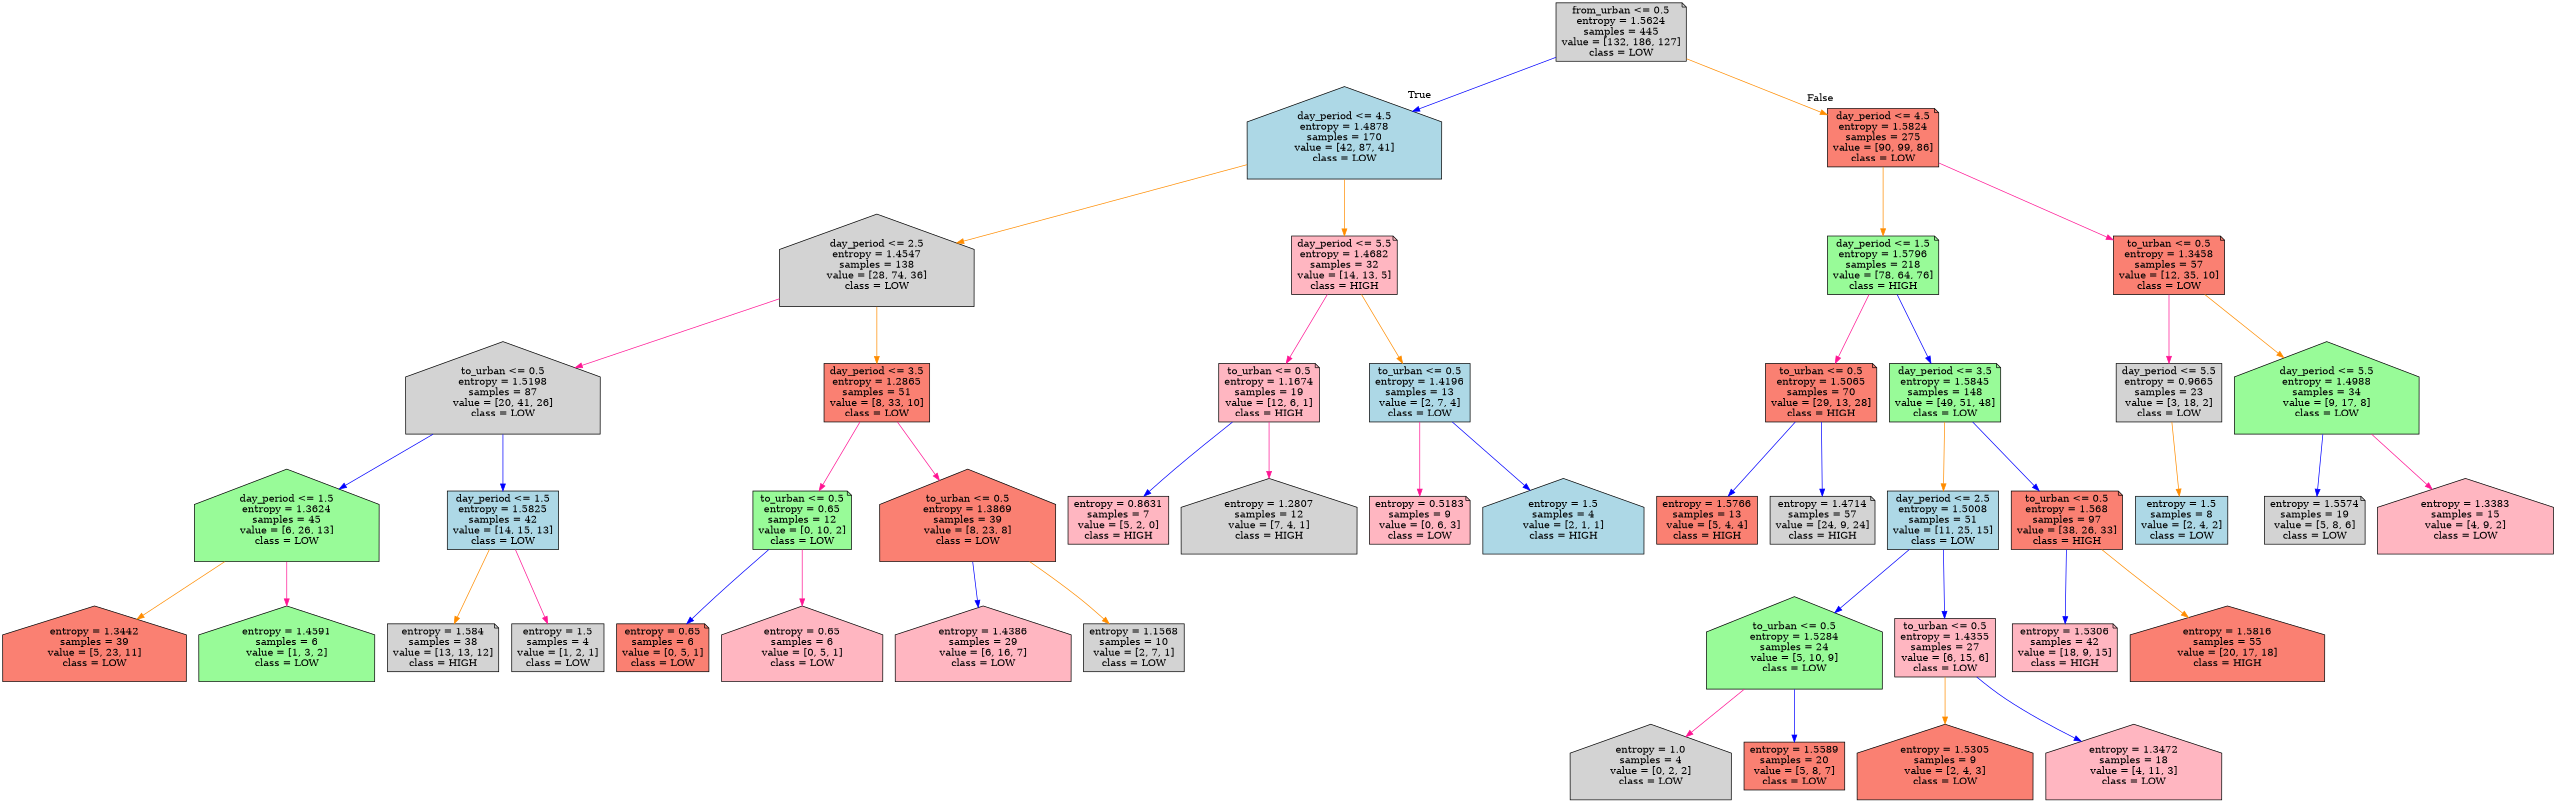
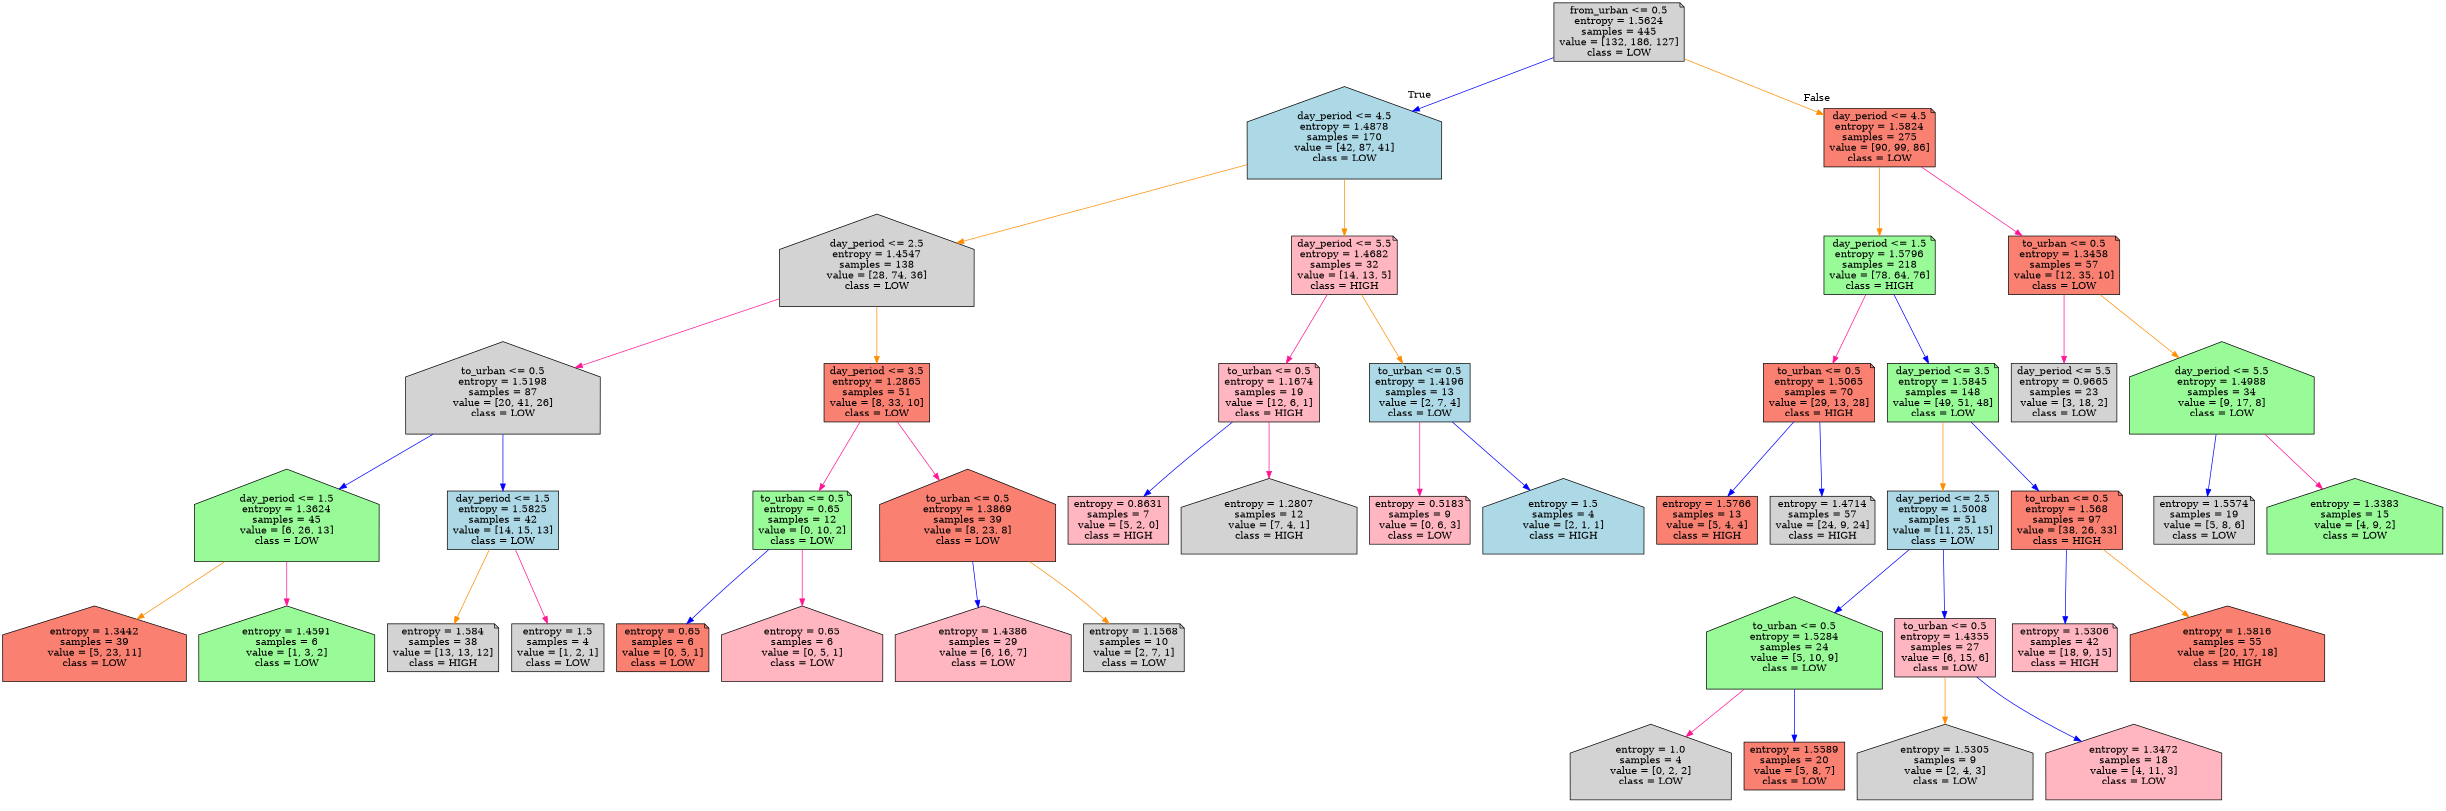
(2182, 520) -> none
(2465, 520) -> (2355, 520)
(1134, 648) -> (1134, 648)
(1945, 766) -> (1945, 766)
